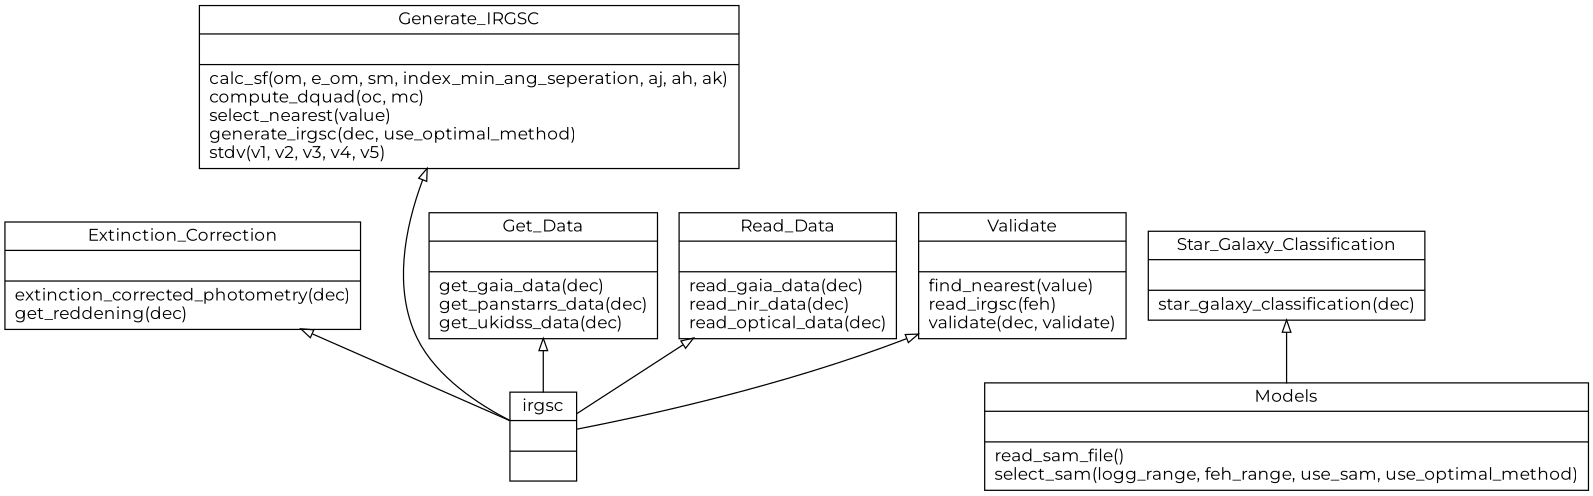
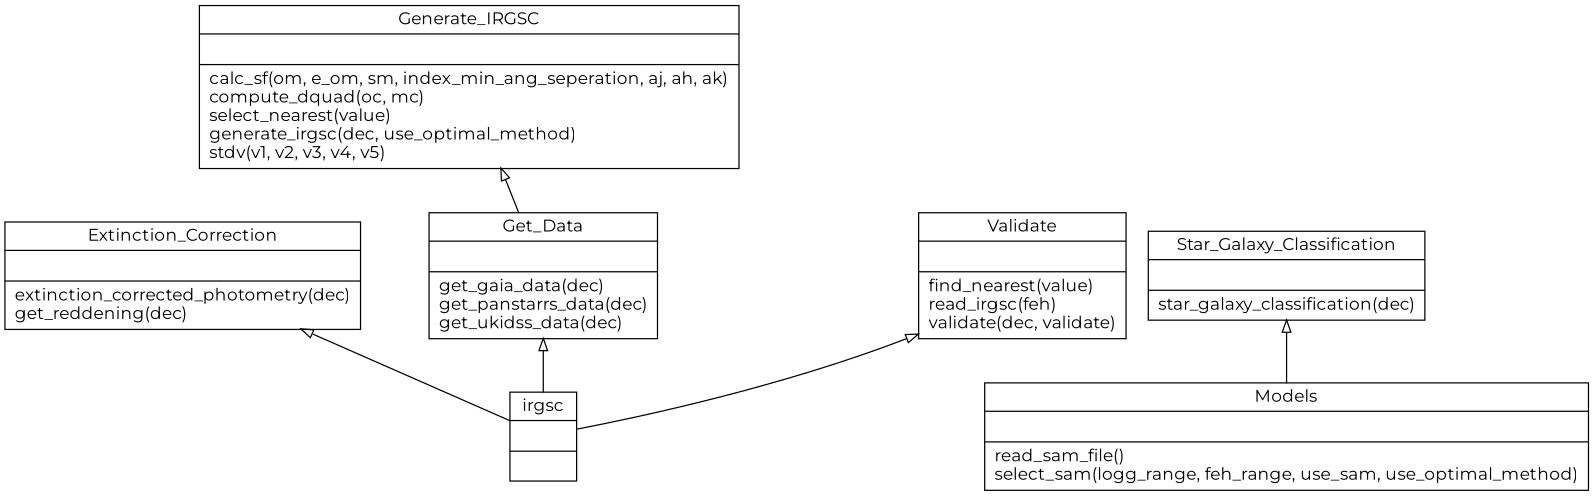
(788, 276) -> none
(410, 321) -> (512, 196)
